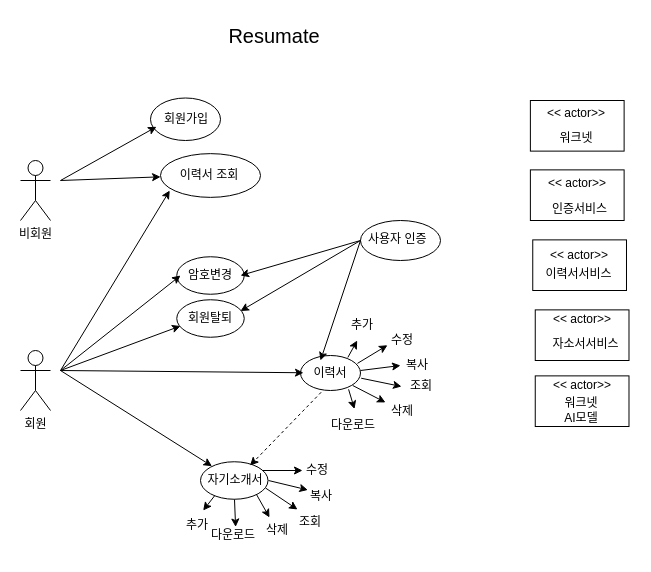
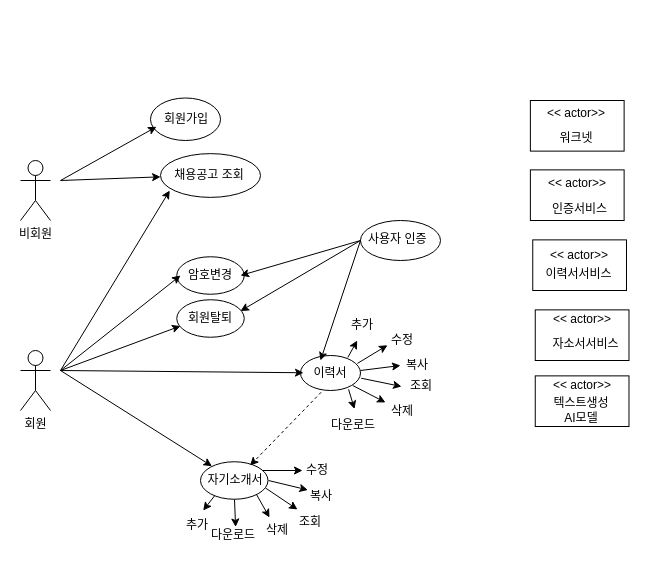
(275, 36) -> none
(210, 176) -> (210, 176)
(582, 411) -> (582, 411)
